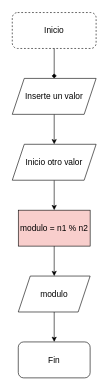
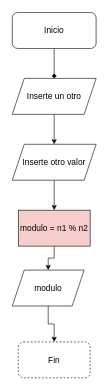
(54, 30) -> (54, 30)
(54, 96) -> (54, 96)
(54, 162) -> (54, 162)
(54, 294) -> (48, 288)
(54, 360) -> (54, 360)
